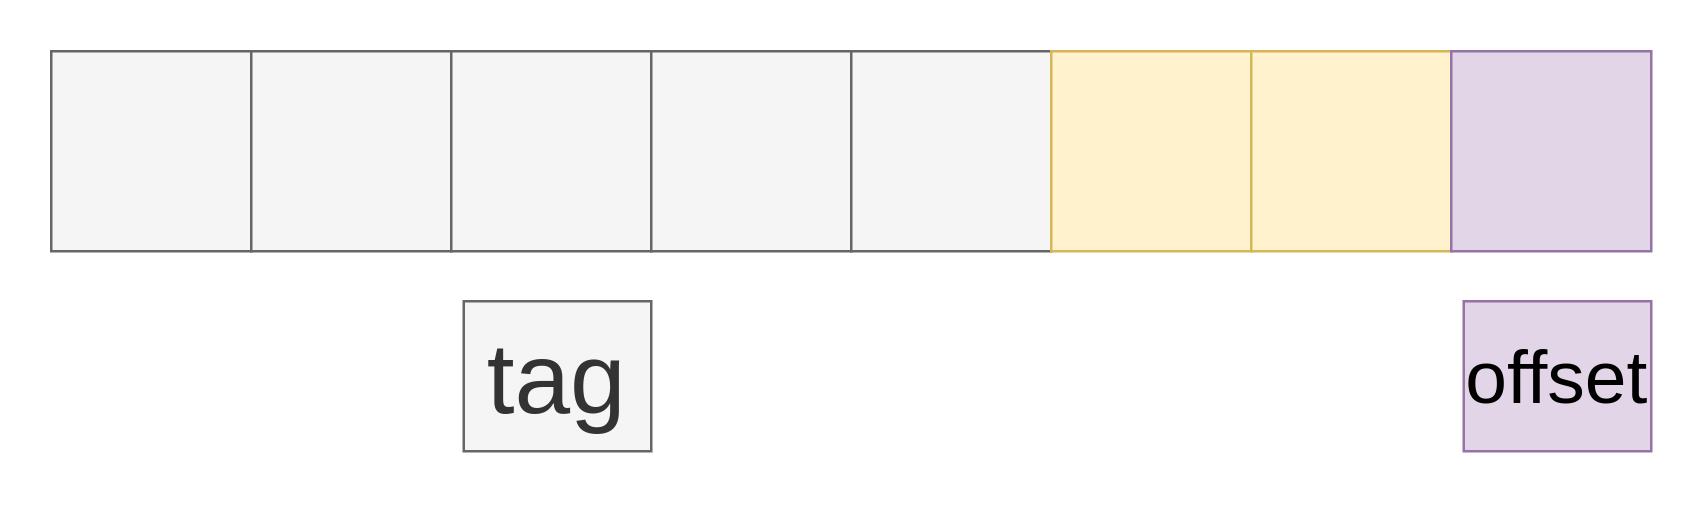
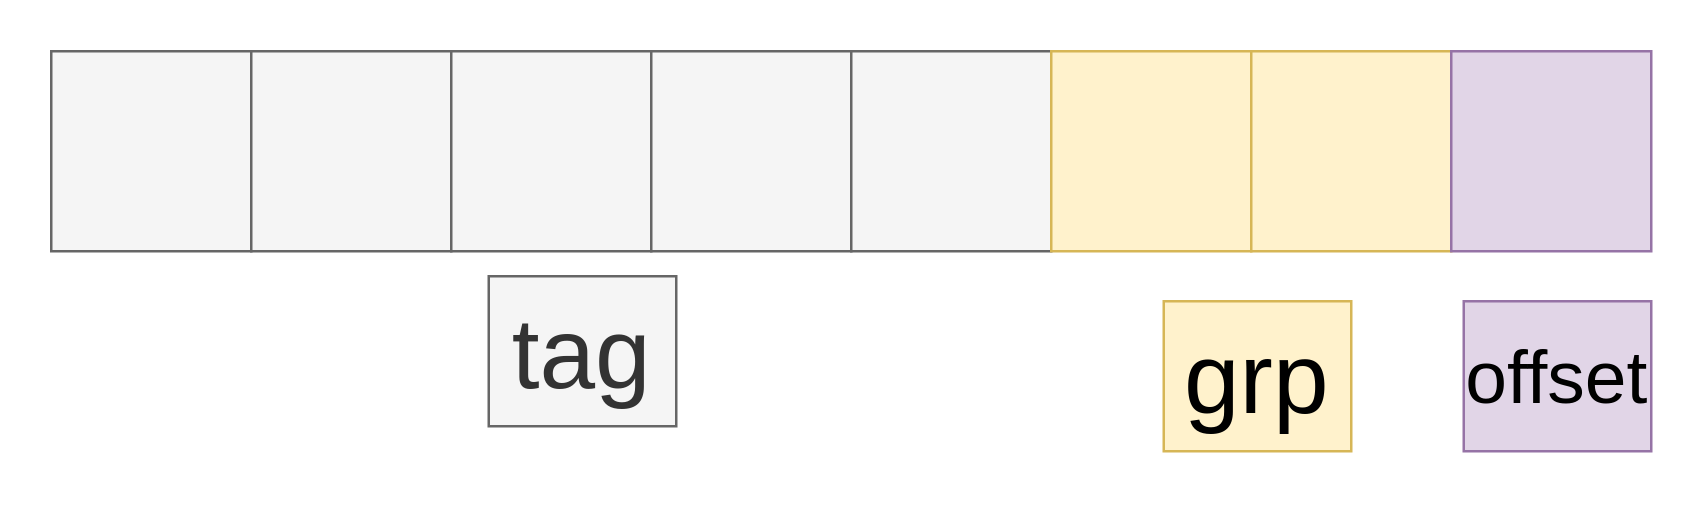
(558, 376) -> (583, 351)
none -> (1258, 376)
